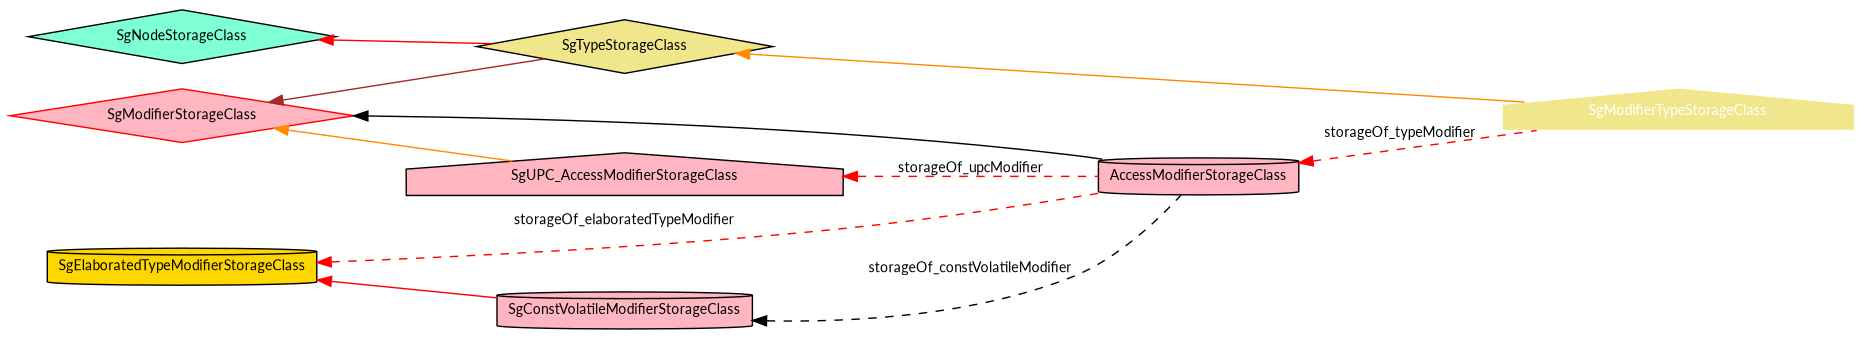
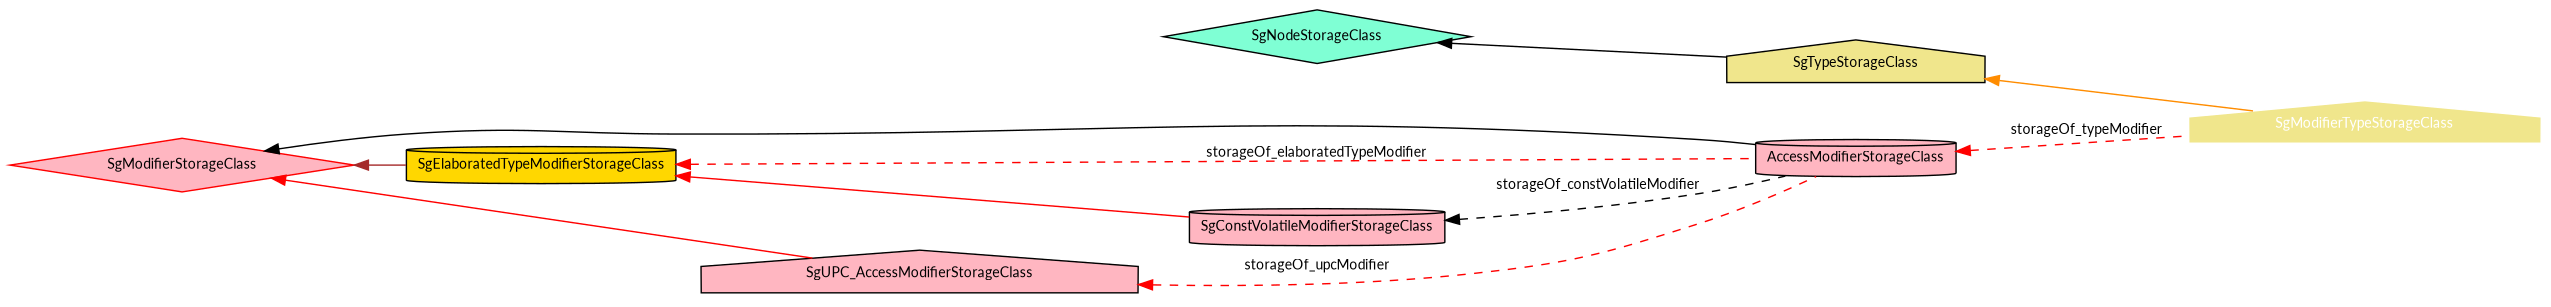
(413, 42) -> (1589, 50)
(625, 47) -> (1856, 63)
(414, 79) -> (387, 165)
(400, 146) -> (549, 219)
